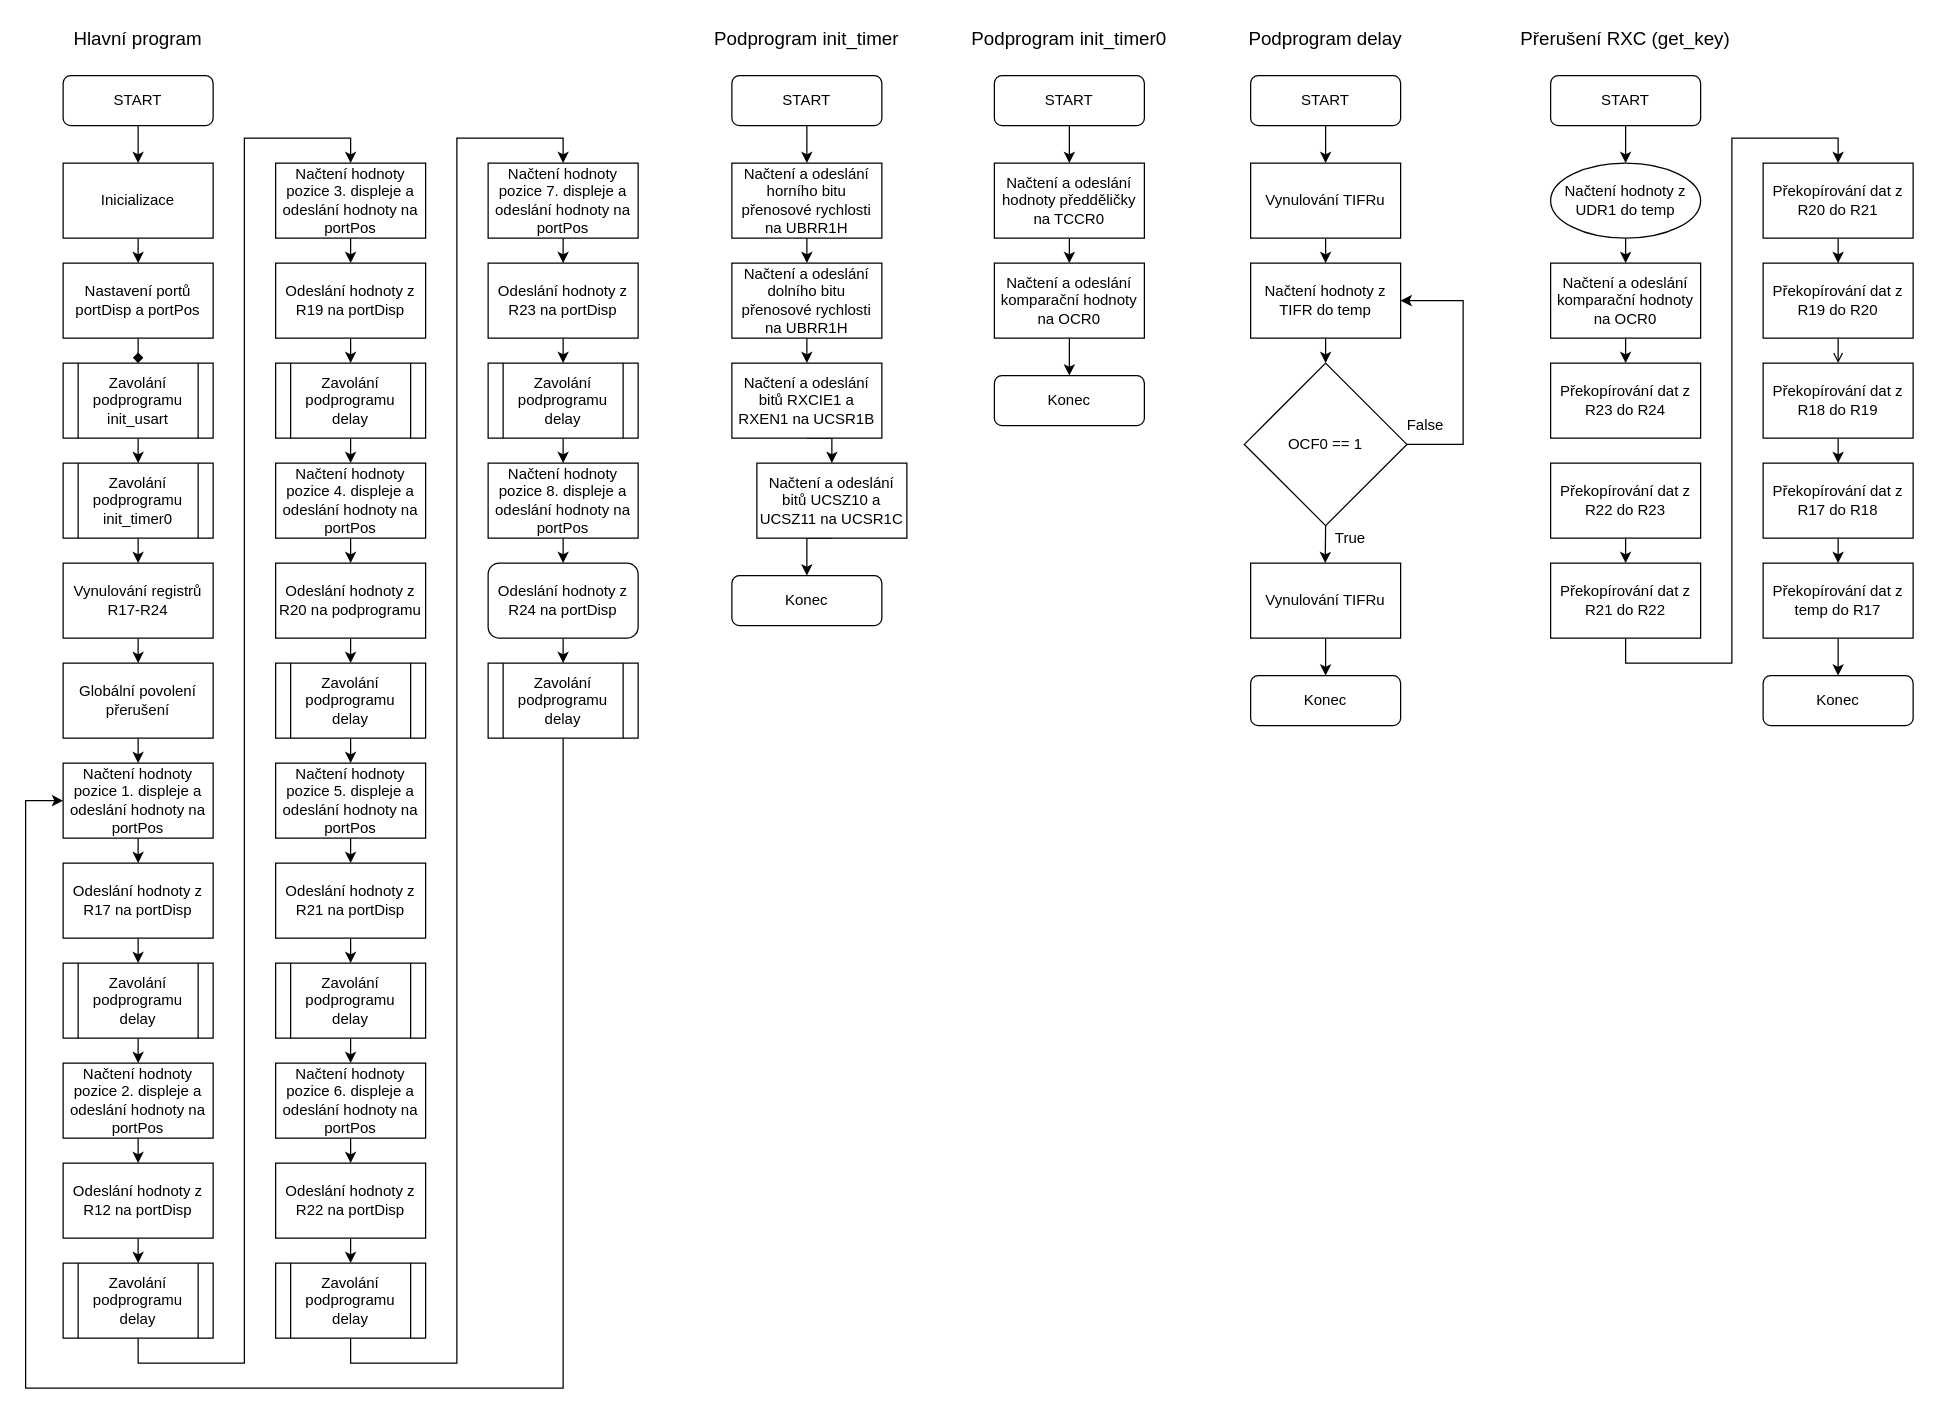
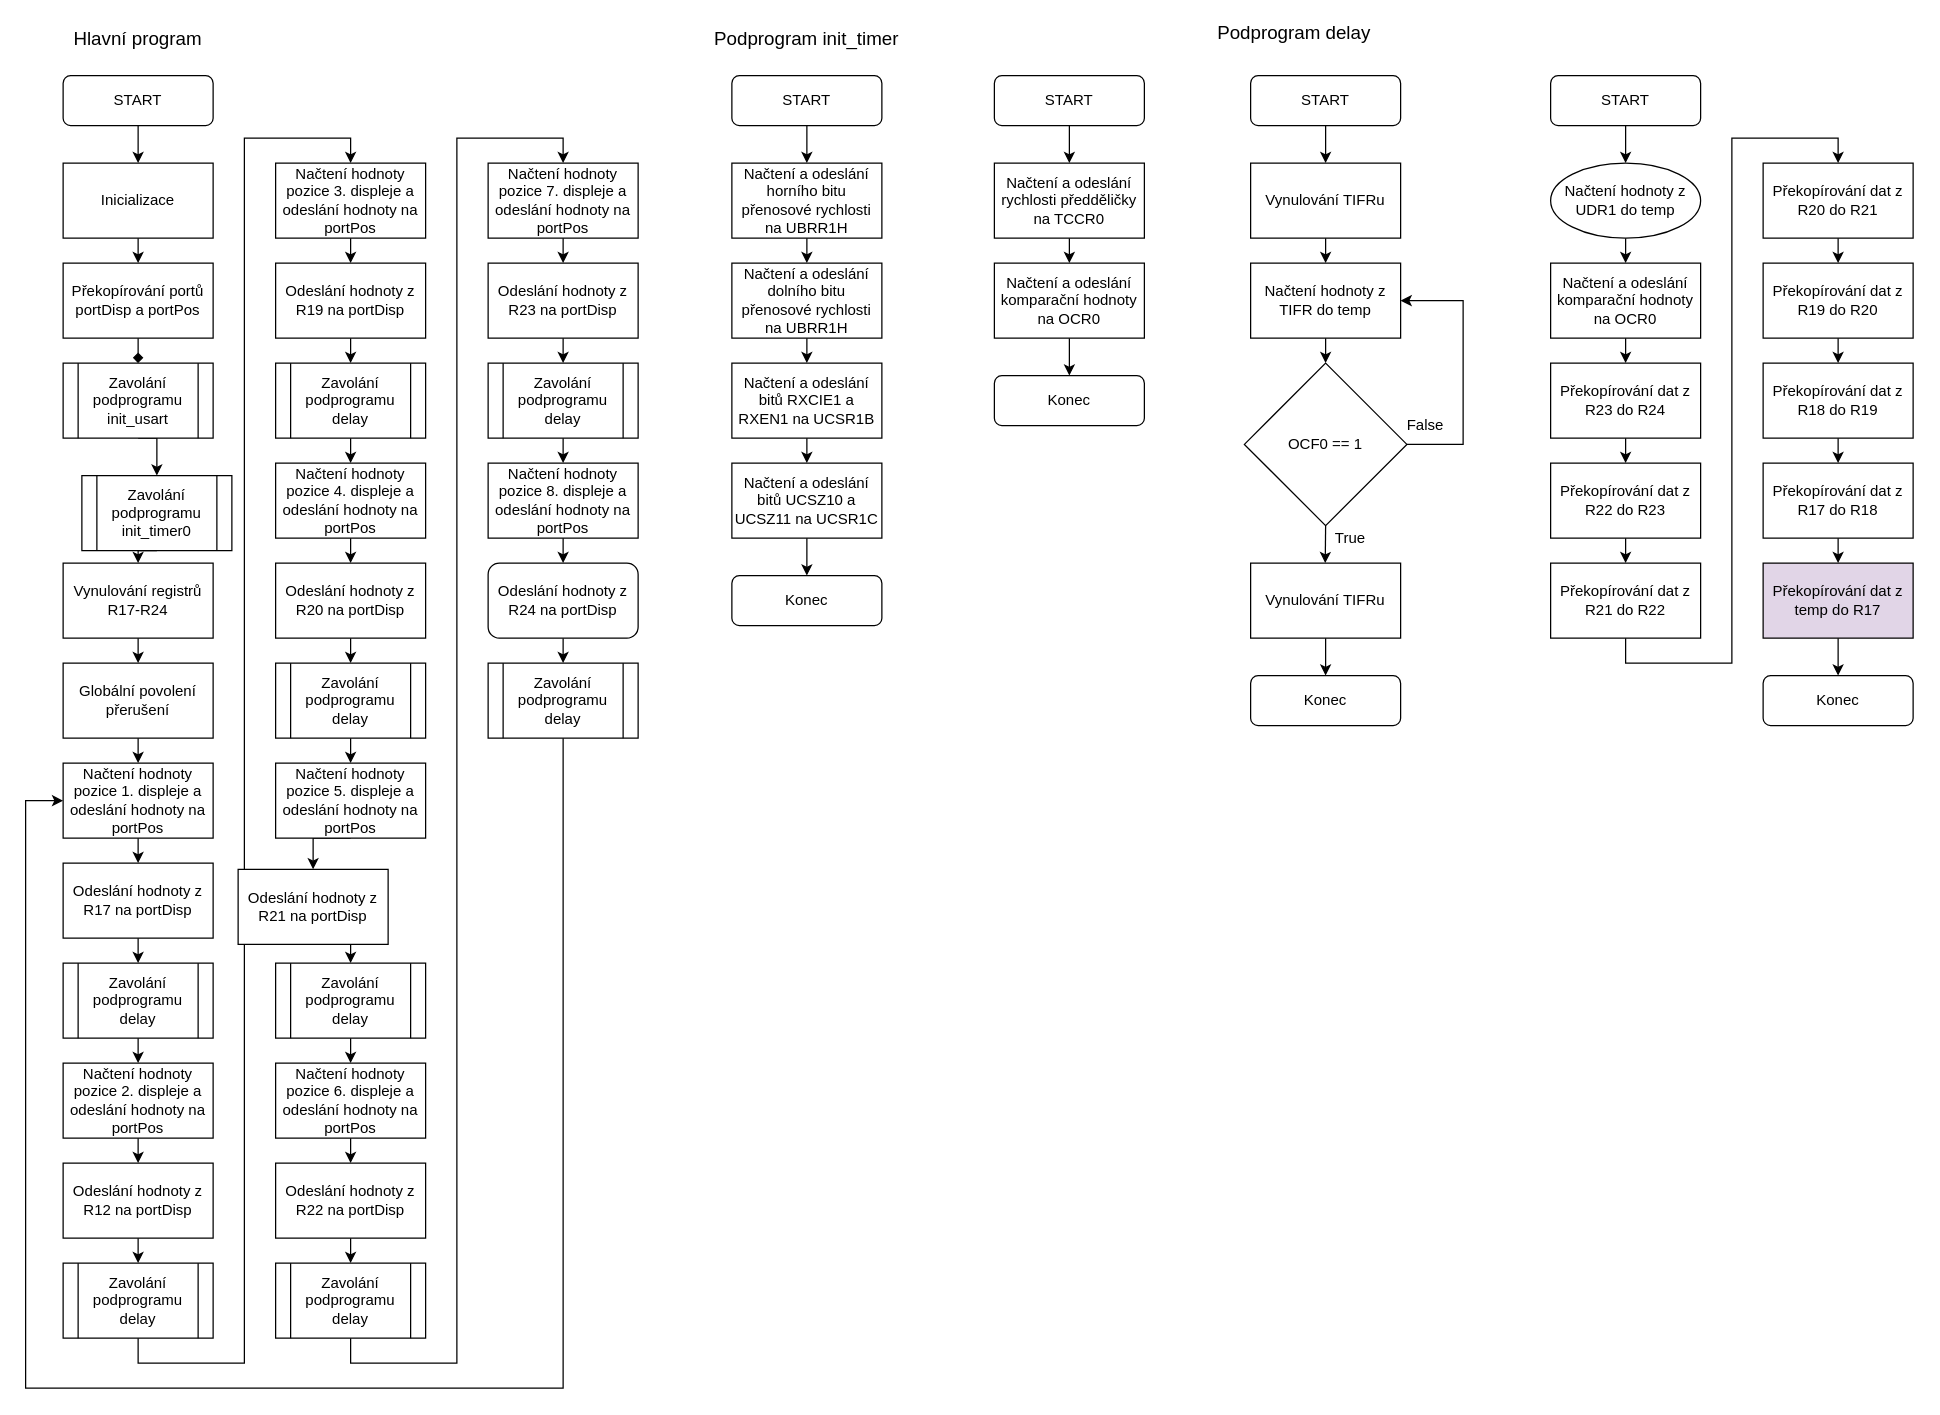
(1069, 38) -> none
(1326, 38) -> (1294, 32)
(1626, 38) -> none
(1069, 201) -> (1069, 201)
(138, 301) -> (138, 301)
(1838, 355) -> (1838, 353)
none -> (1626, 446)
(138, 501) -> (157, 513)
(832, 501) -> (807, 501)
(351, 601) -> (351, 601)
(1838, 601) -> (1838, 601)
(351, 901) -> (313, 907)
